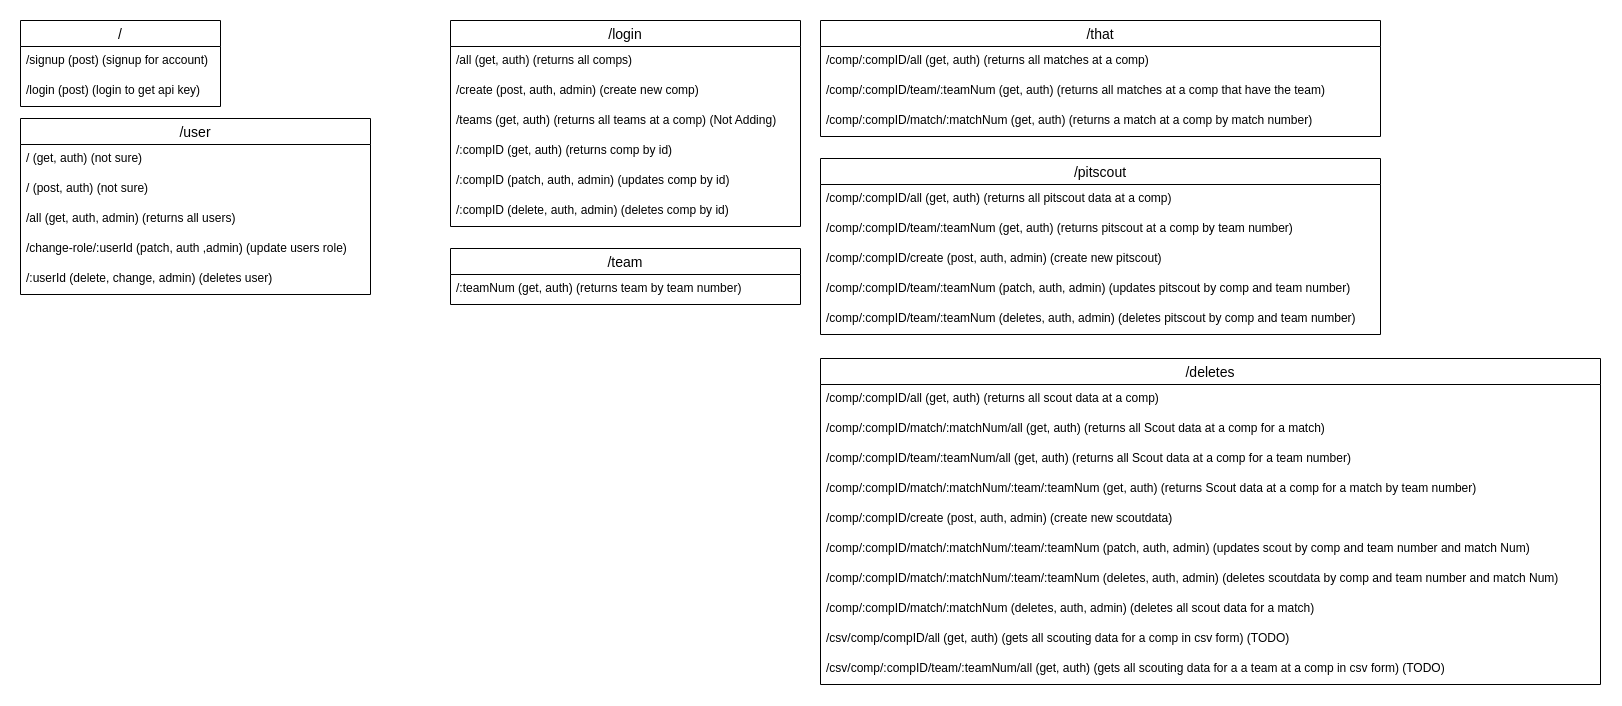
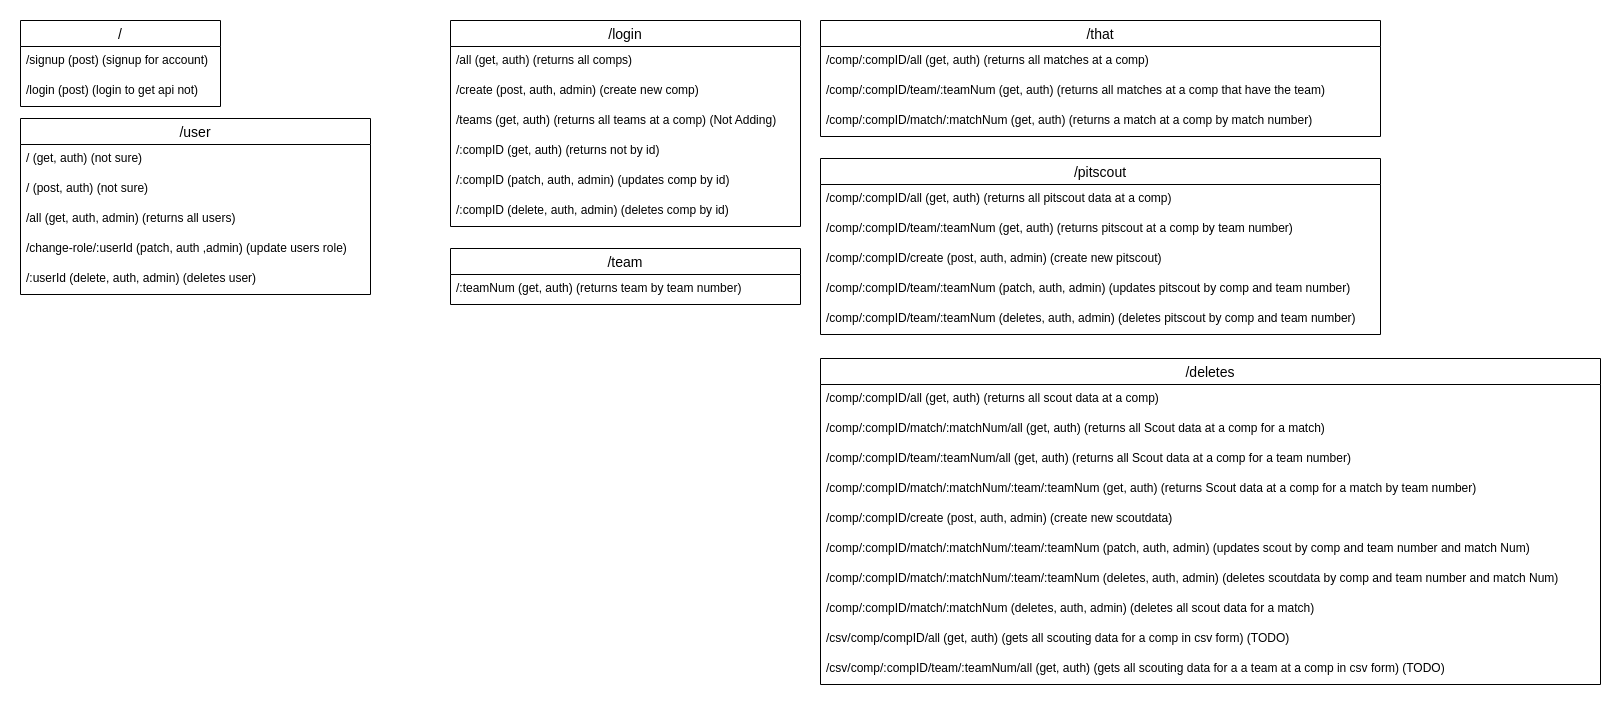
(122, 98) -> (122, 98)
(580, 151) -> (577, 151)
(167, 279) -> (161, 279)
